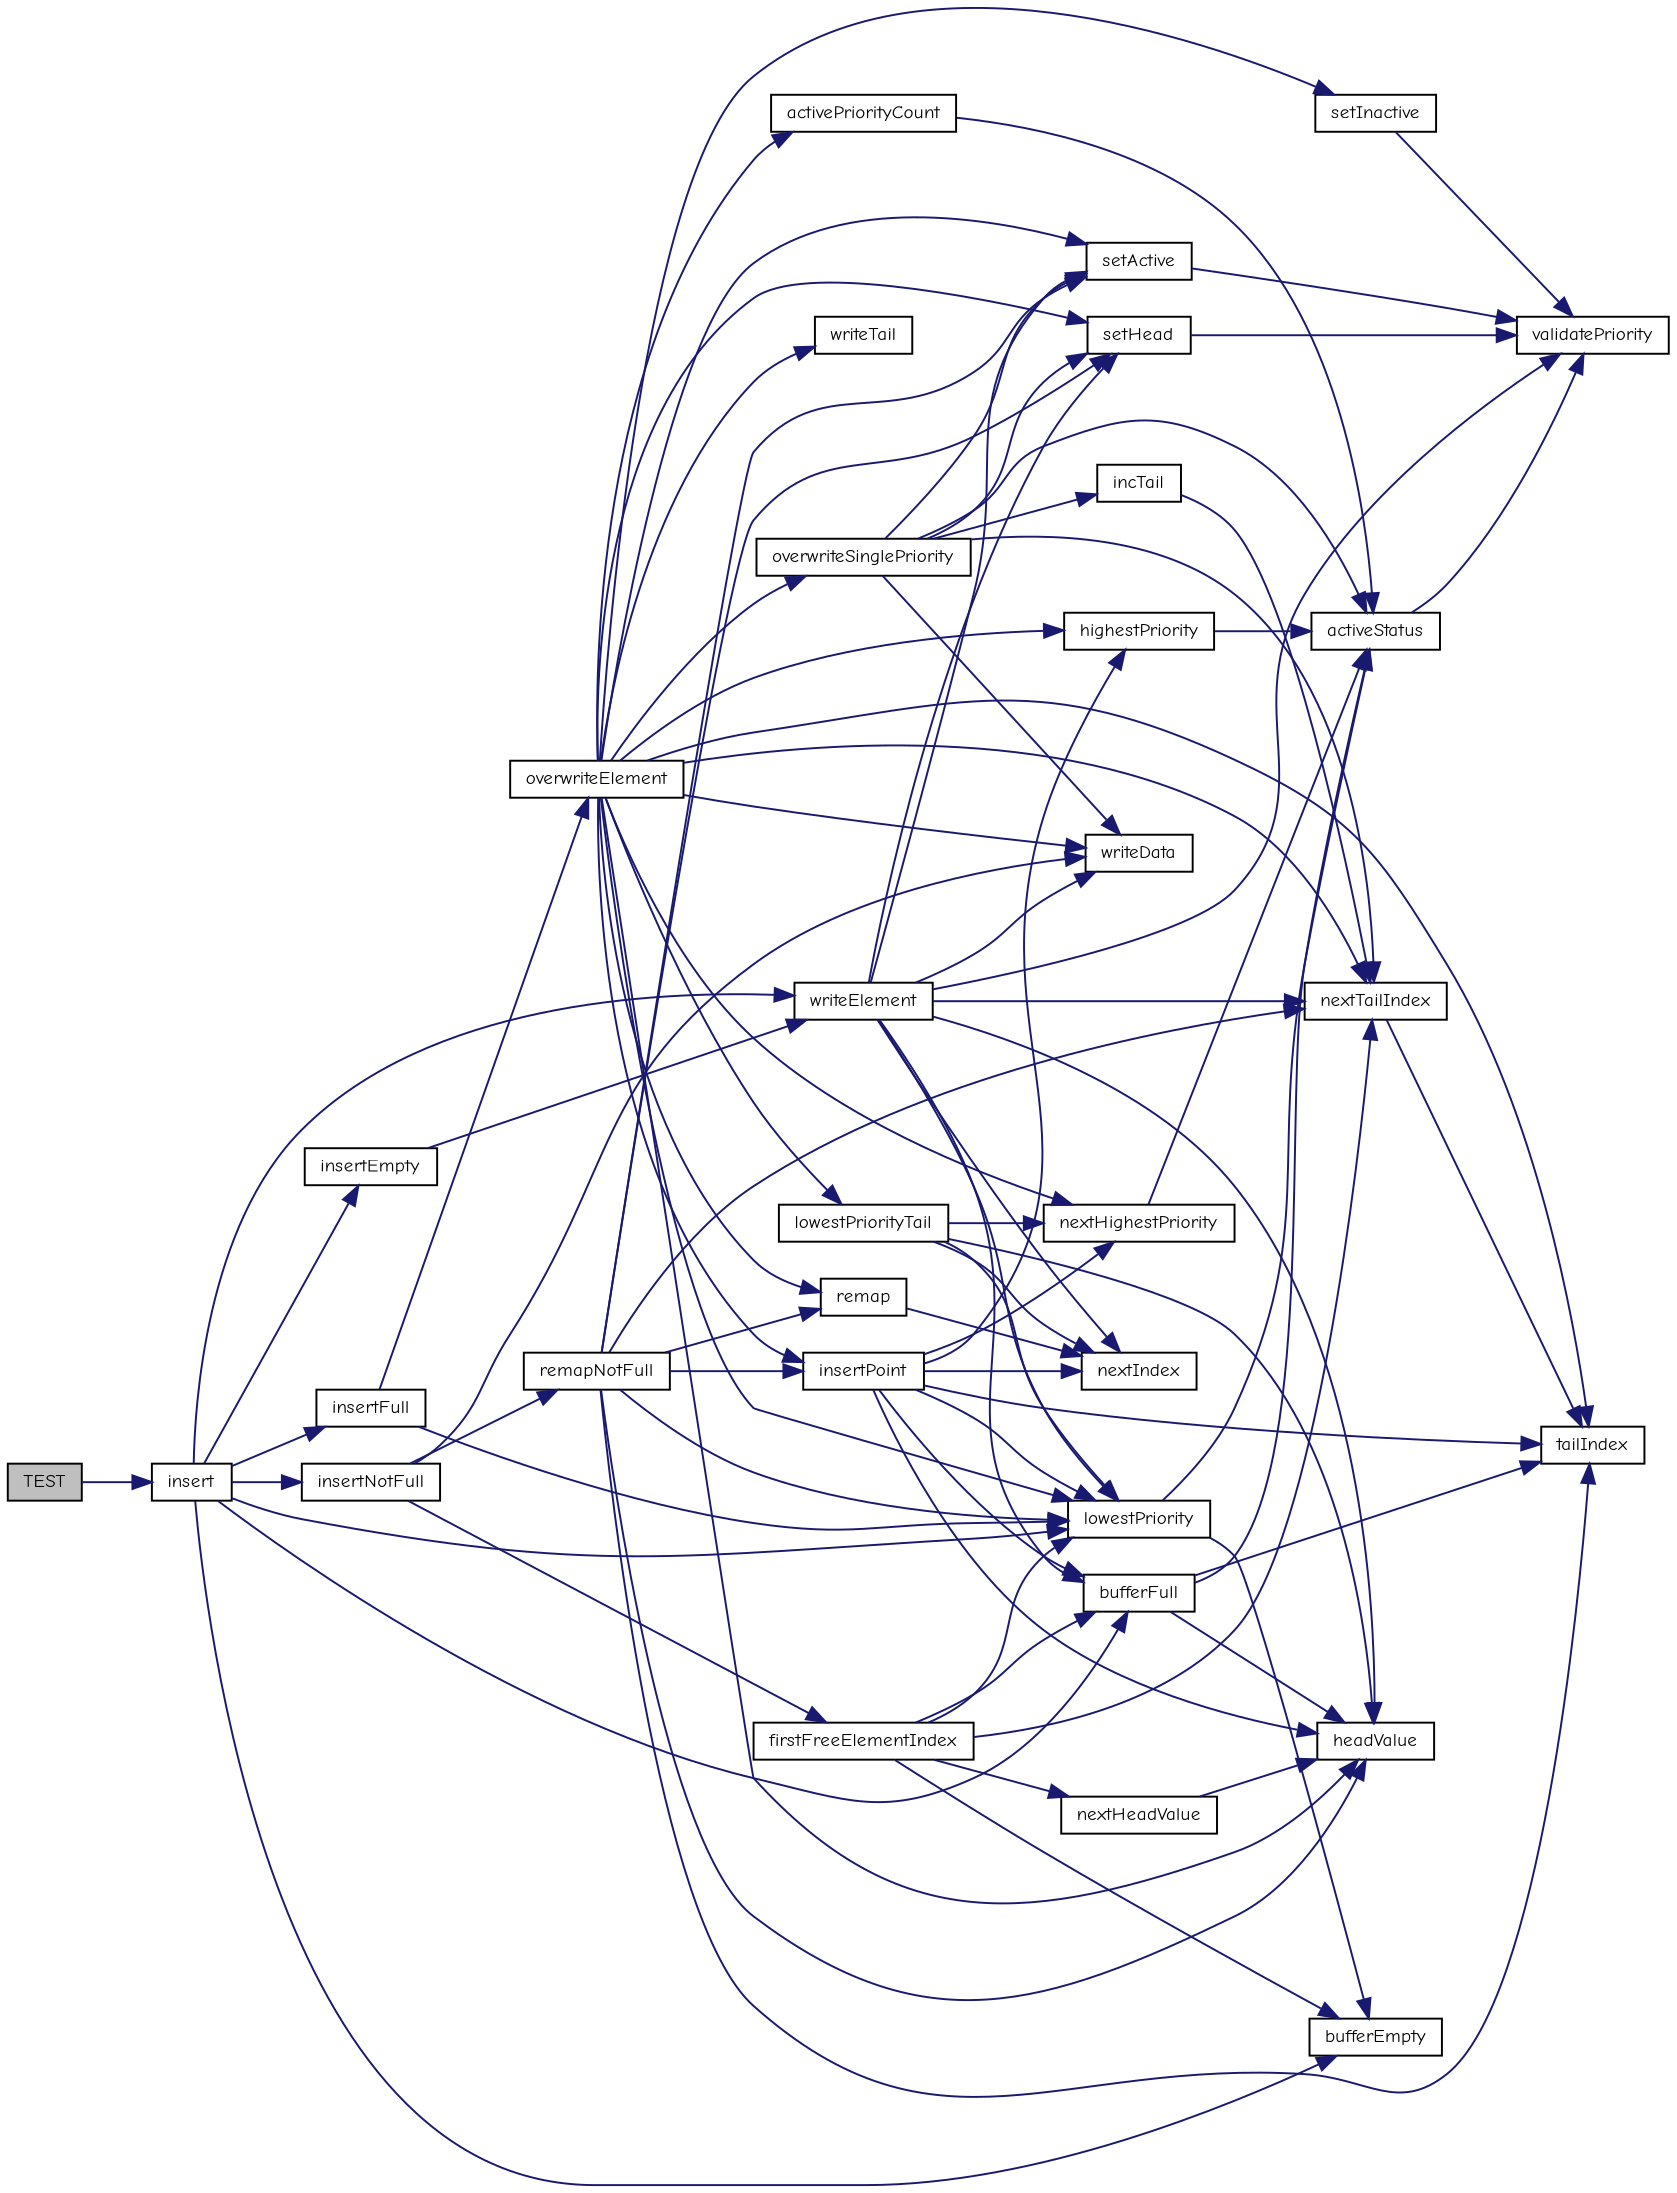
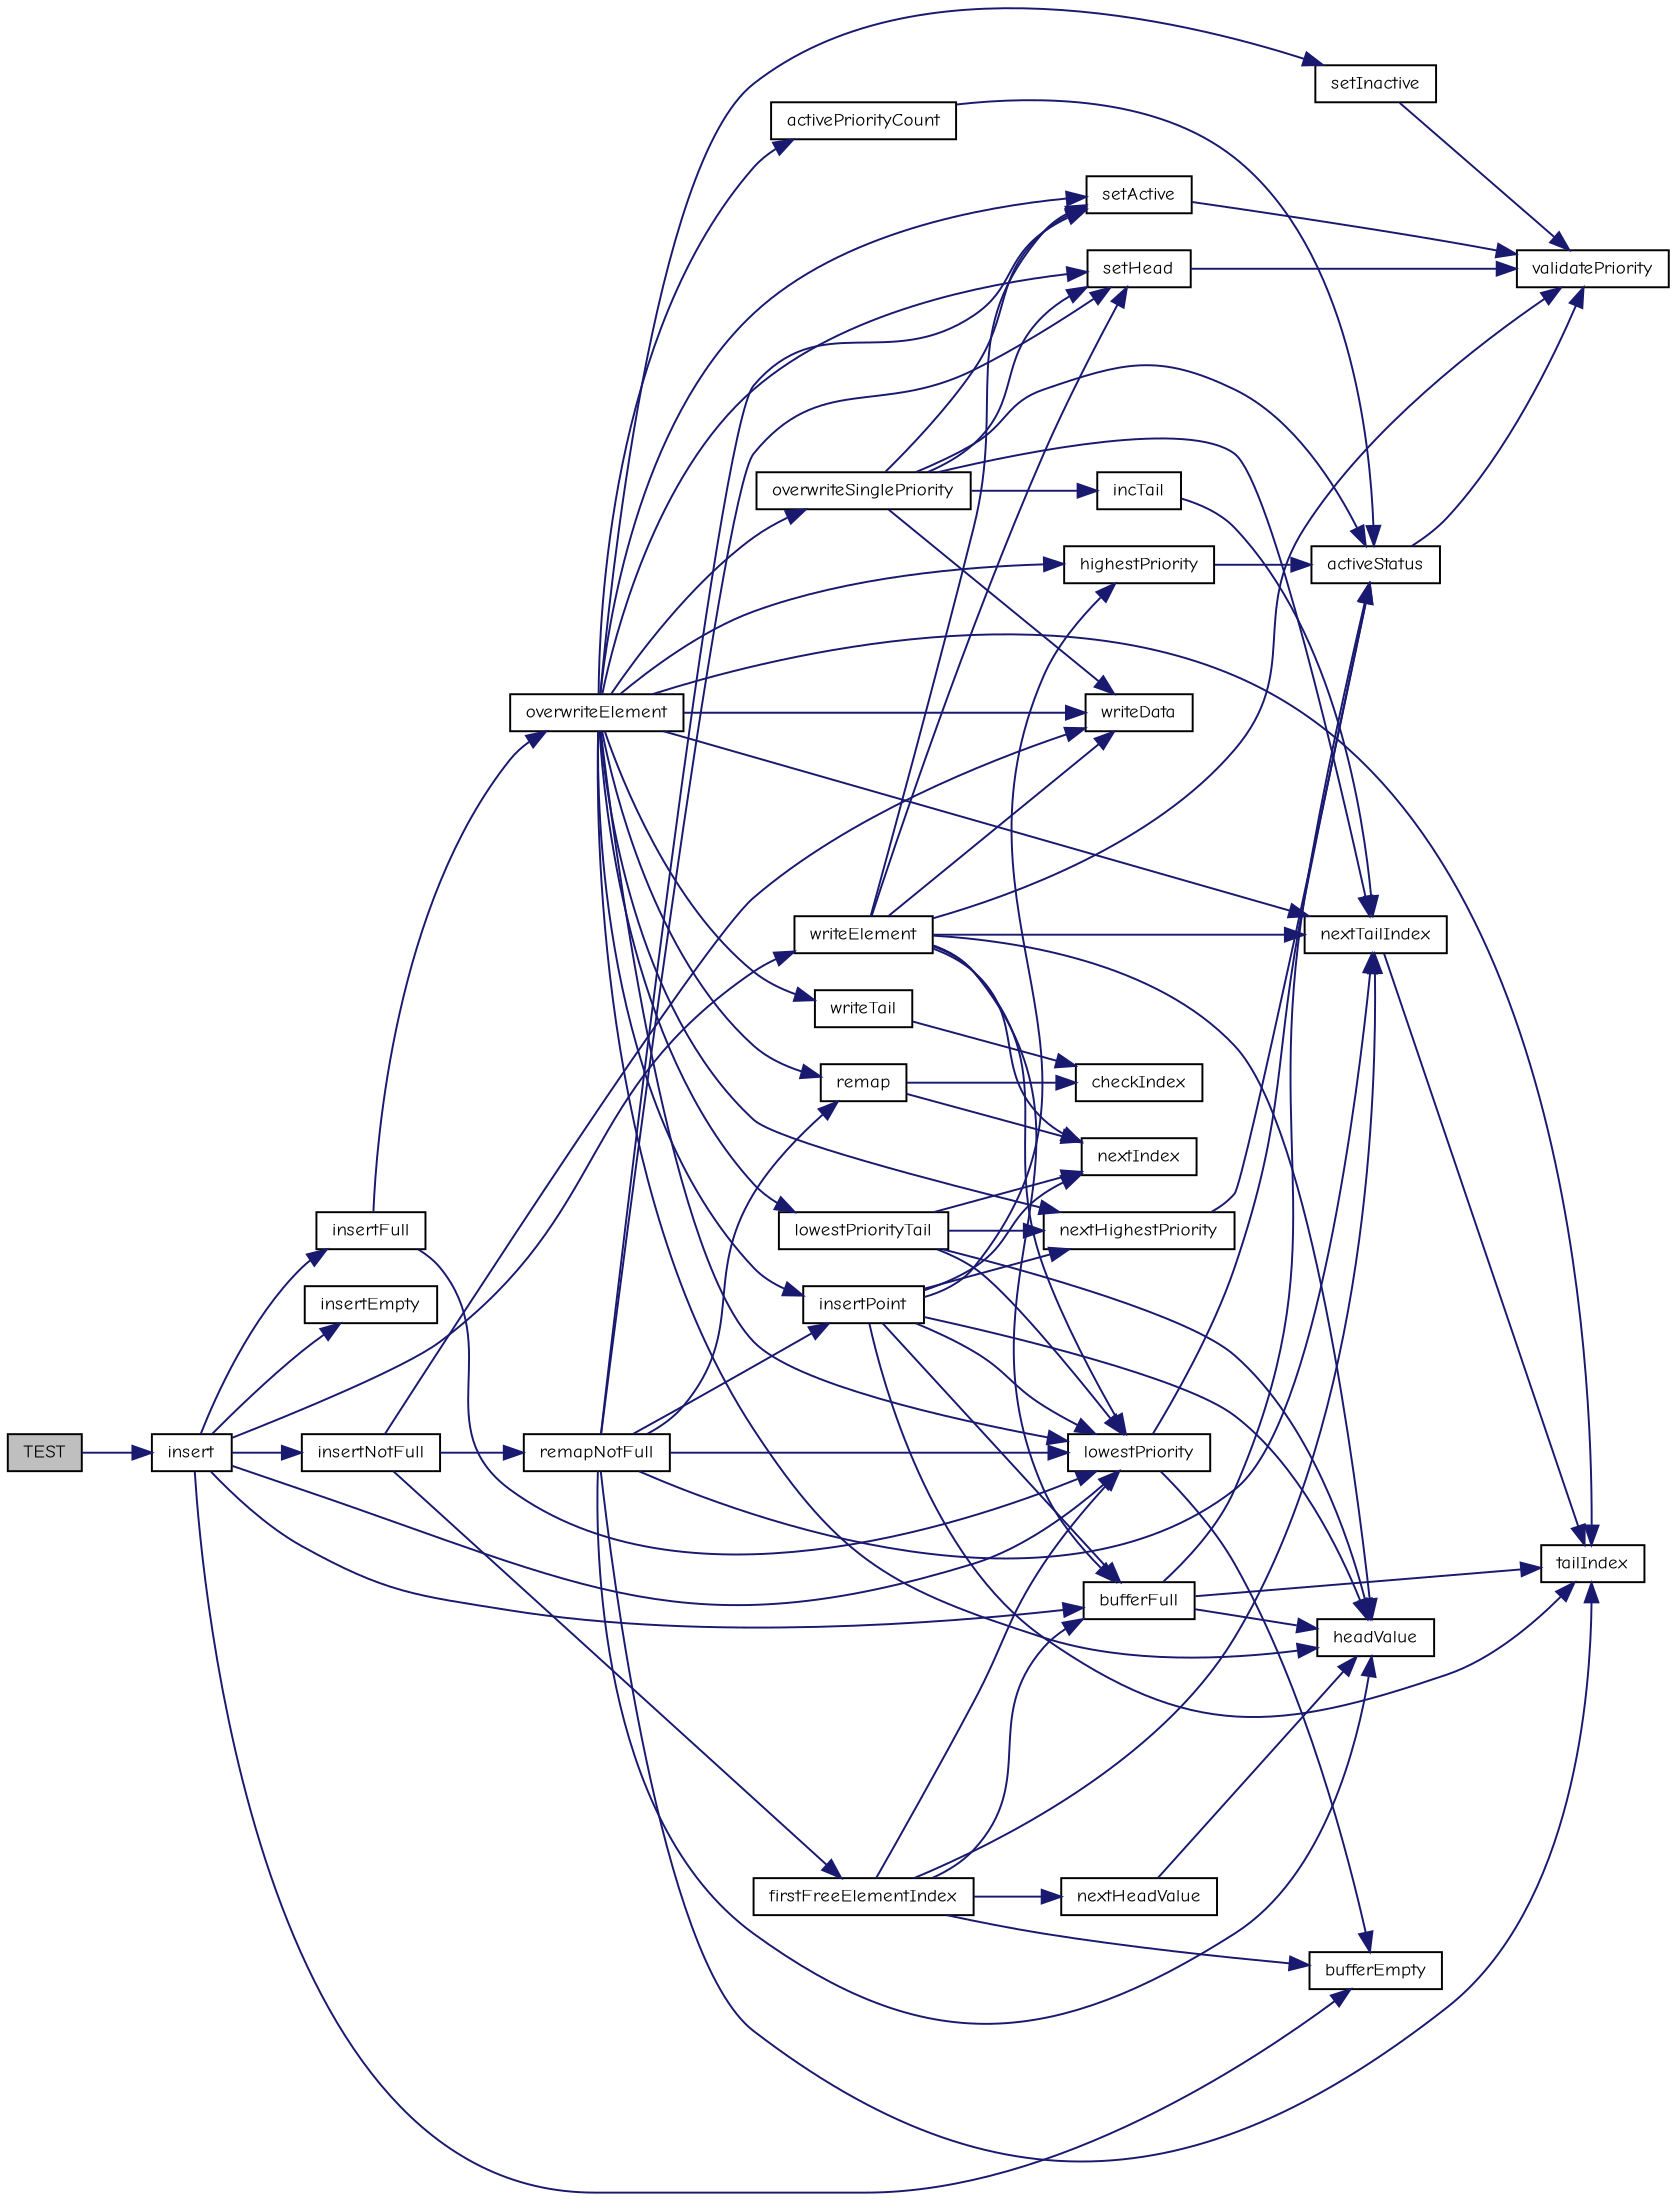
none -> (1139, 1083)
(608, 1087) -> none
